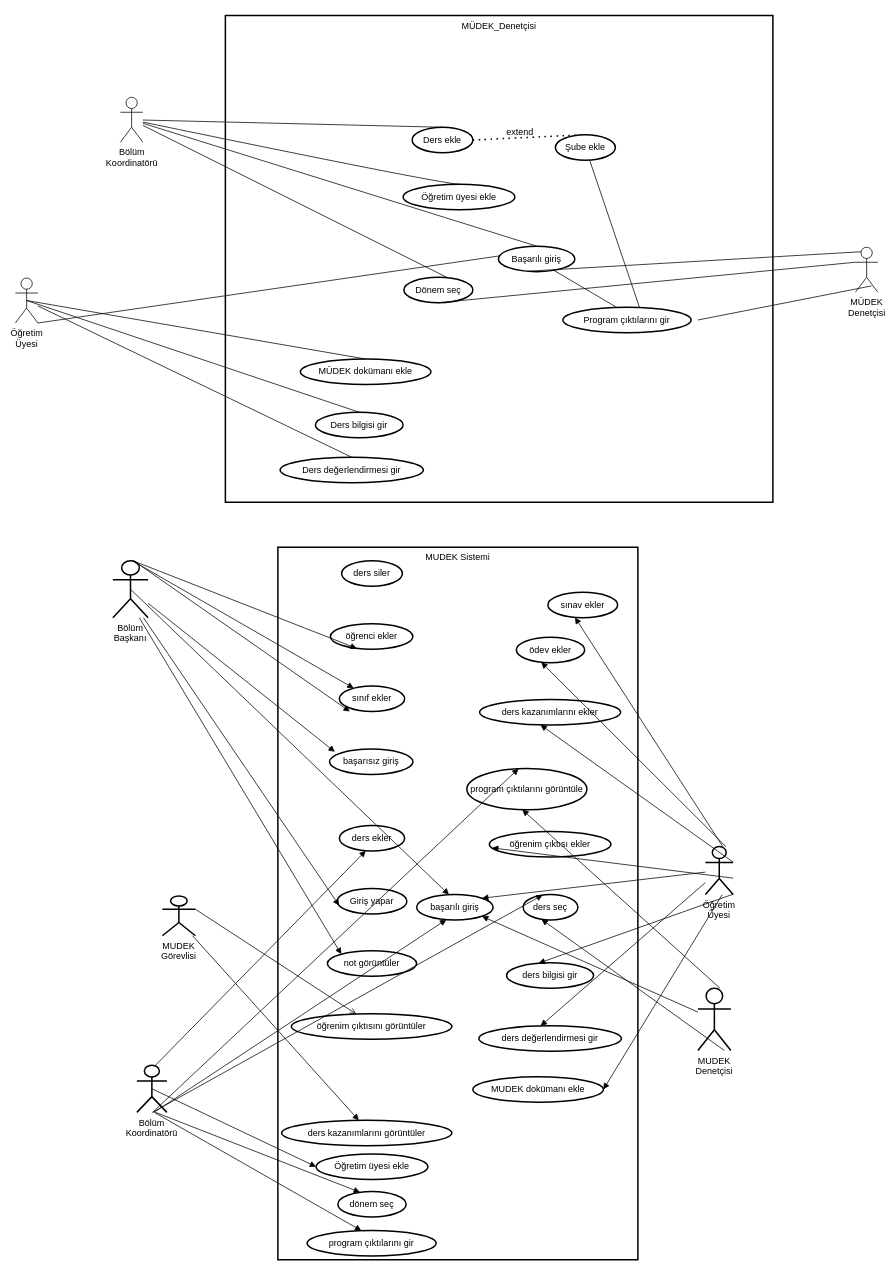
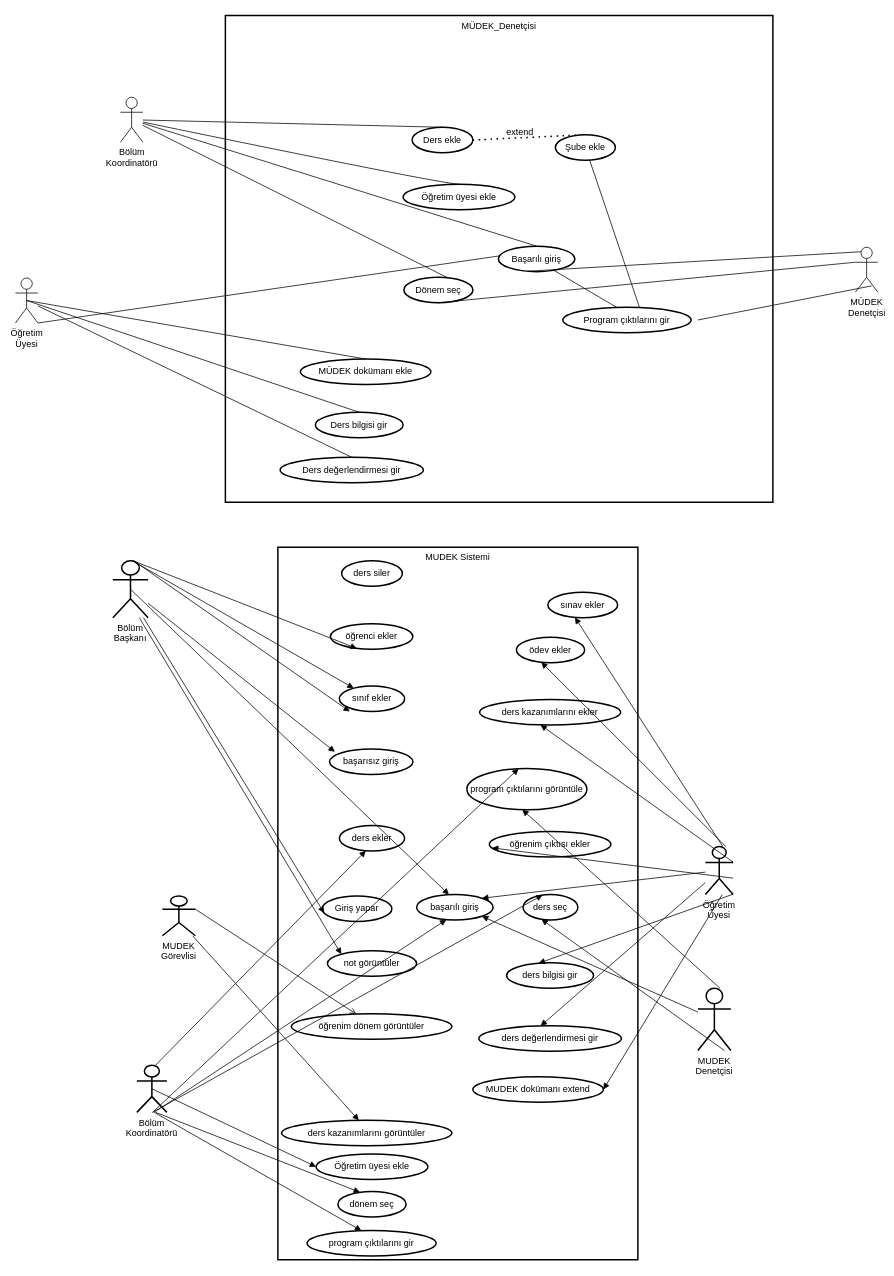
(372, 901) -> (357, 909)
(372, 1026) -> (372, 1026)
(538, 1089) -> (538, 1089)
